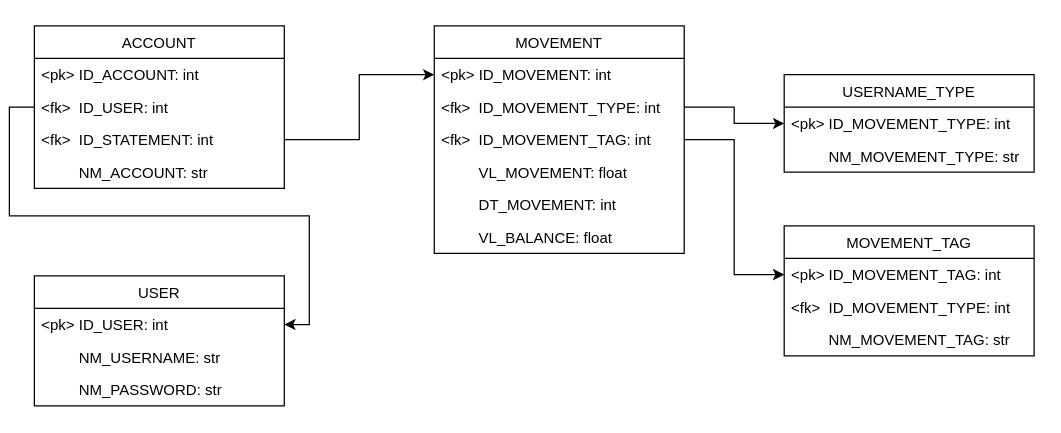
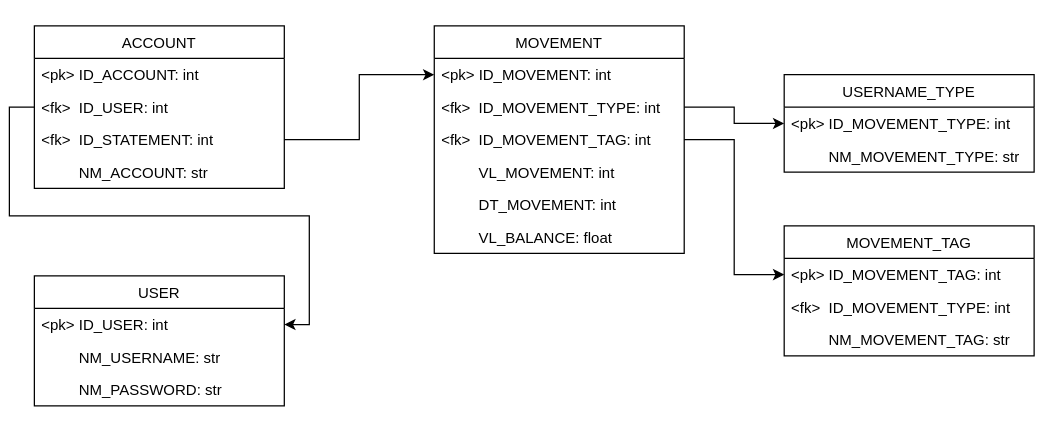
(511, 173) -> (503, 173)
